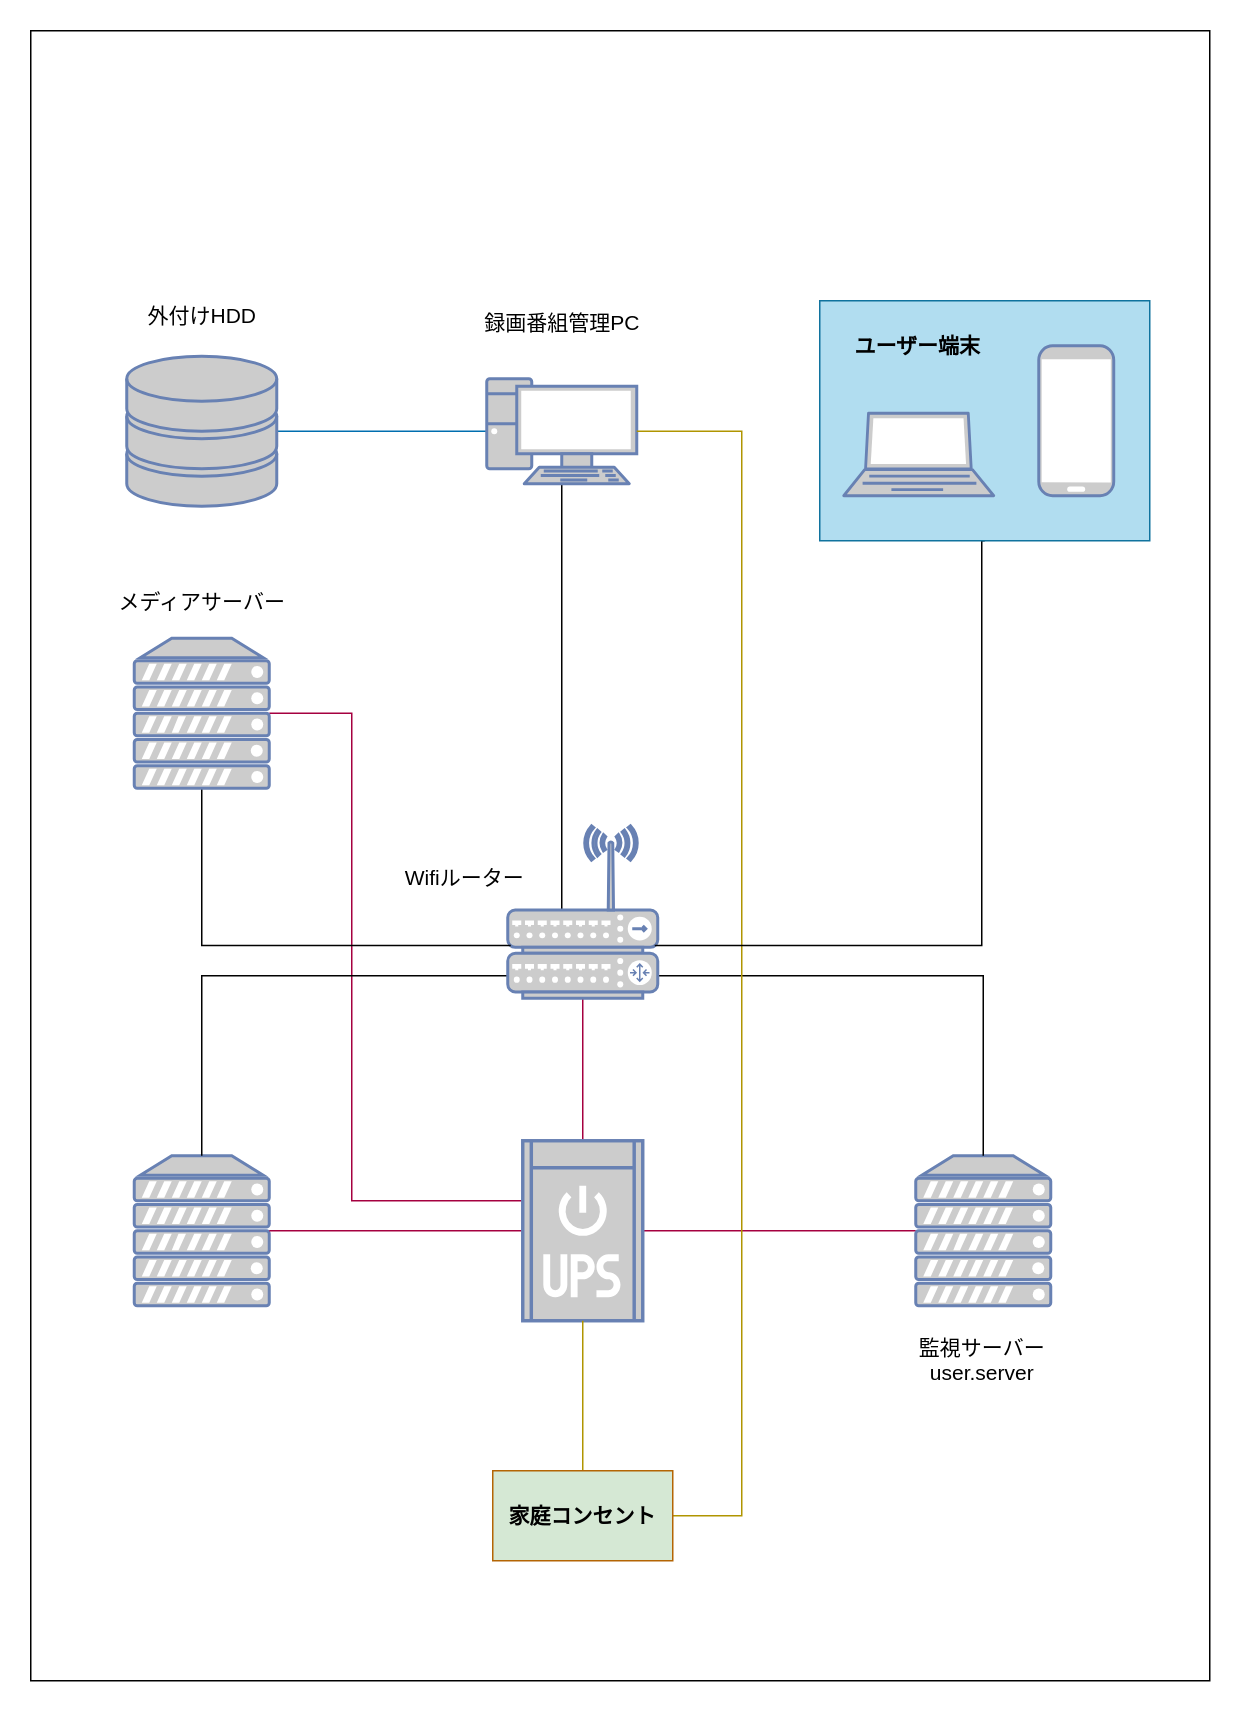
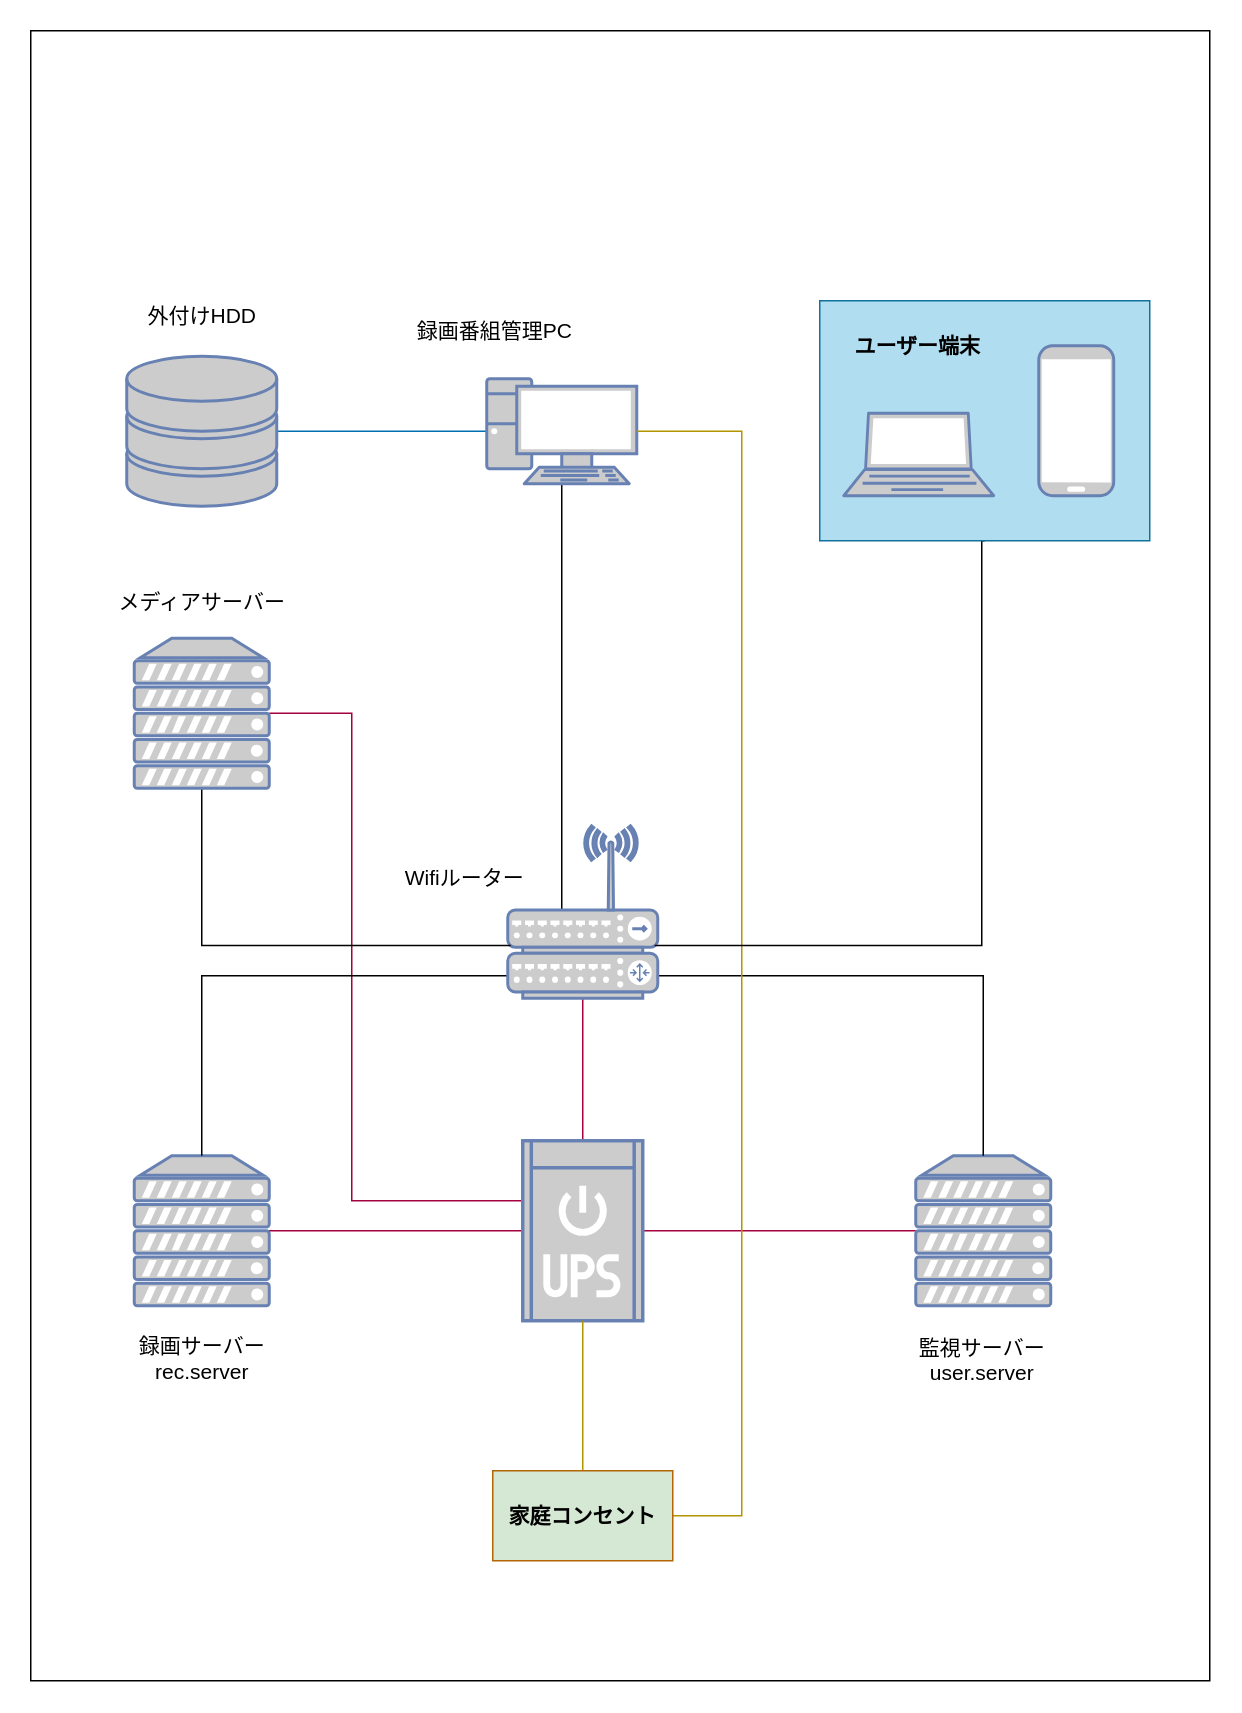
(562, 323) -> (494, 331)
none -> (202, 1358)
